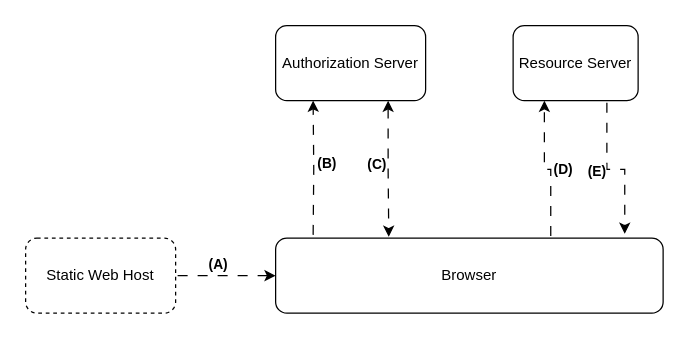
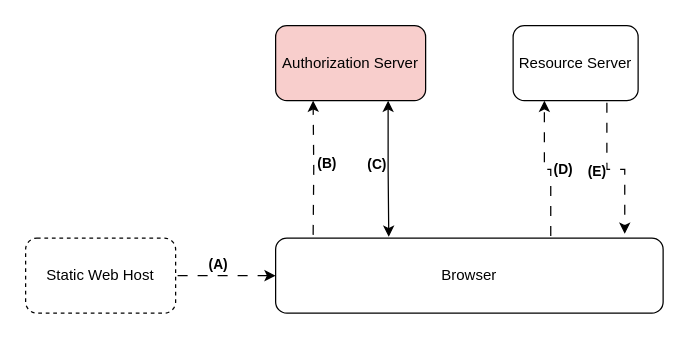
(351, 63) -> (351, 63)
(388, 123) -> (388, 123)
